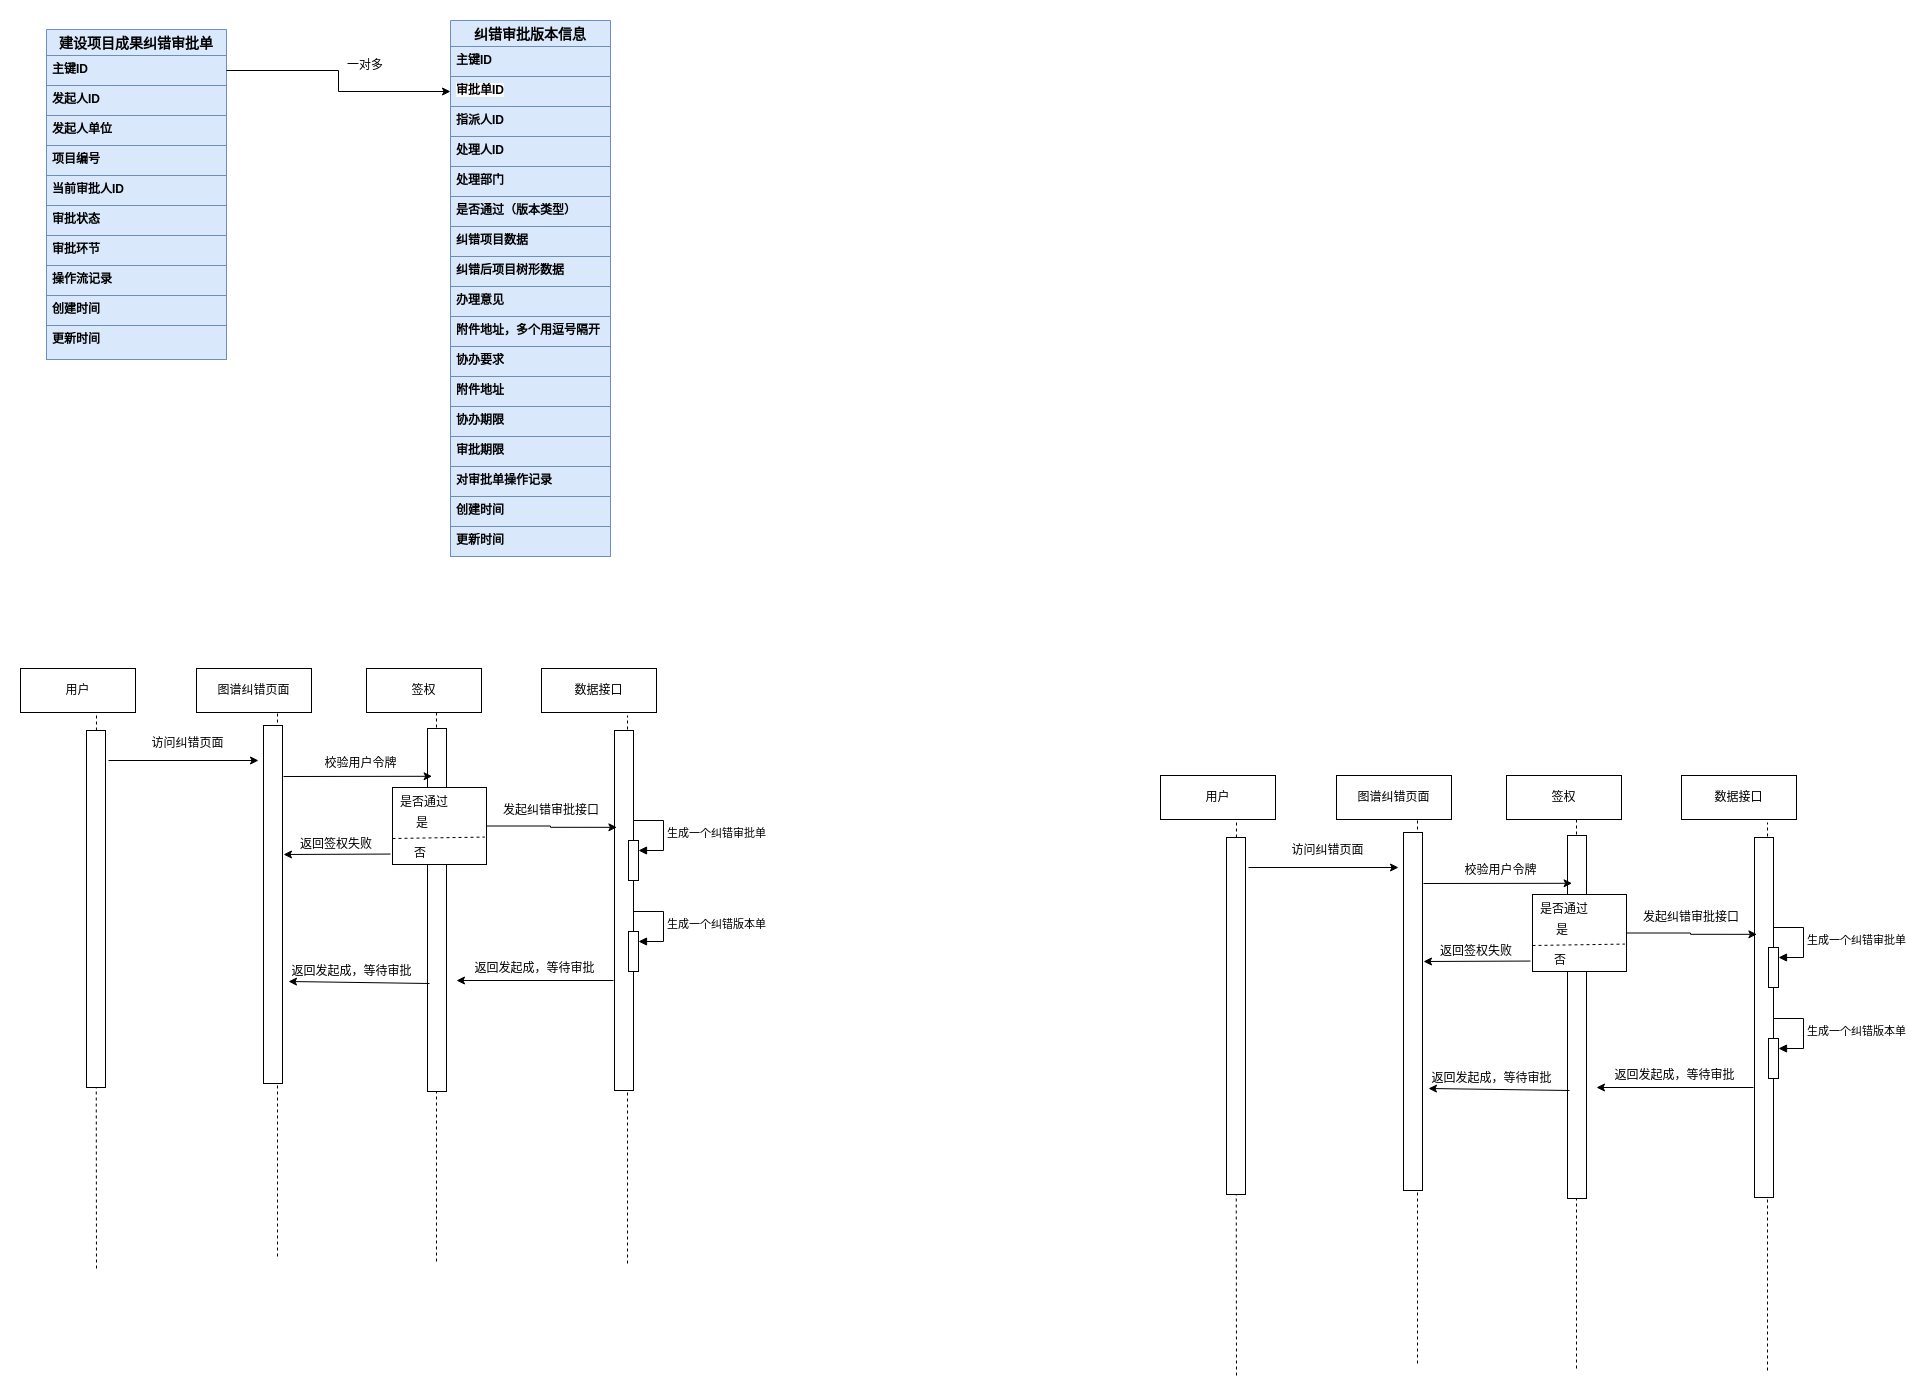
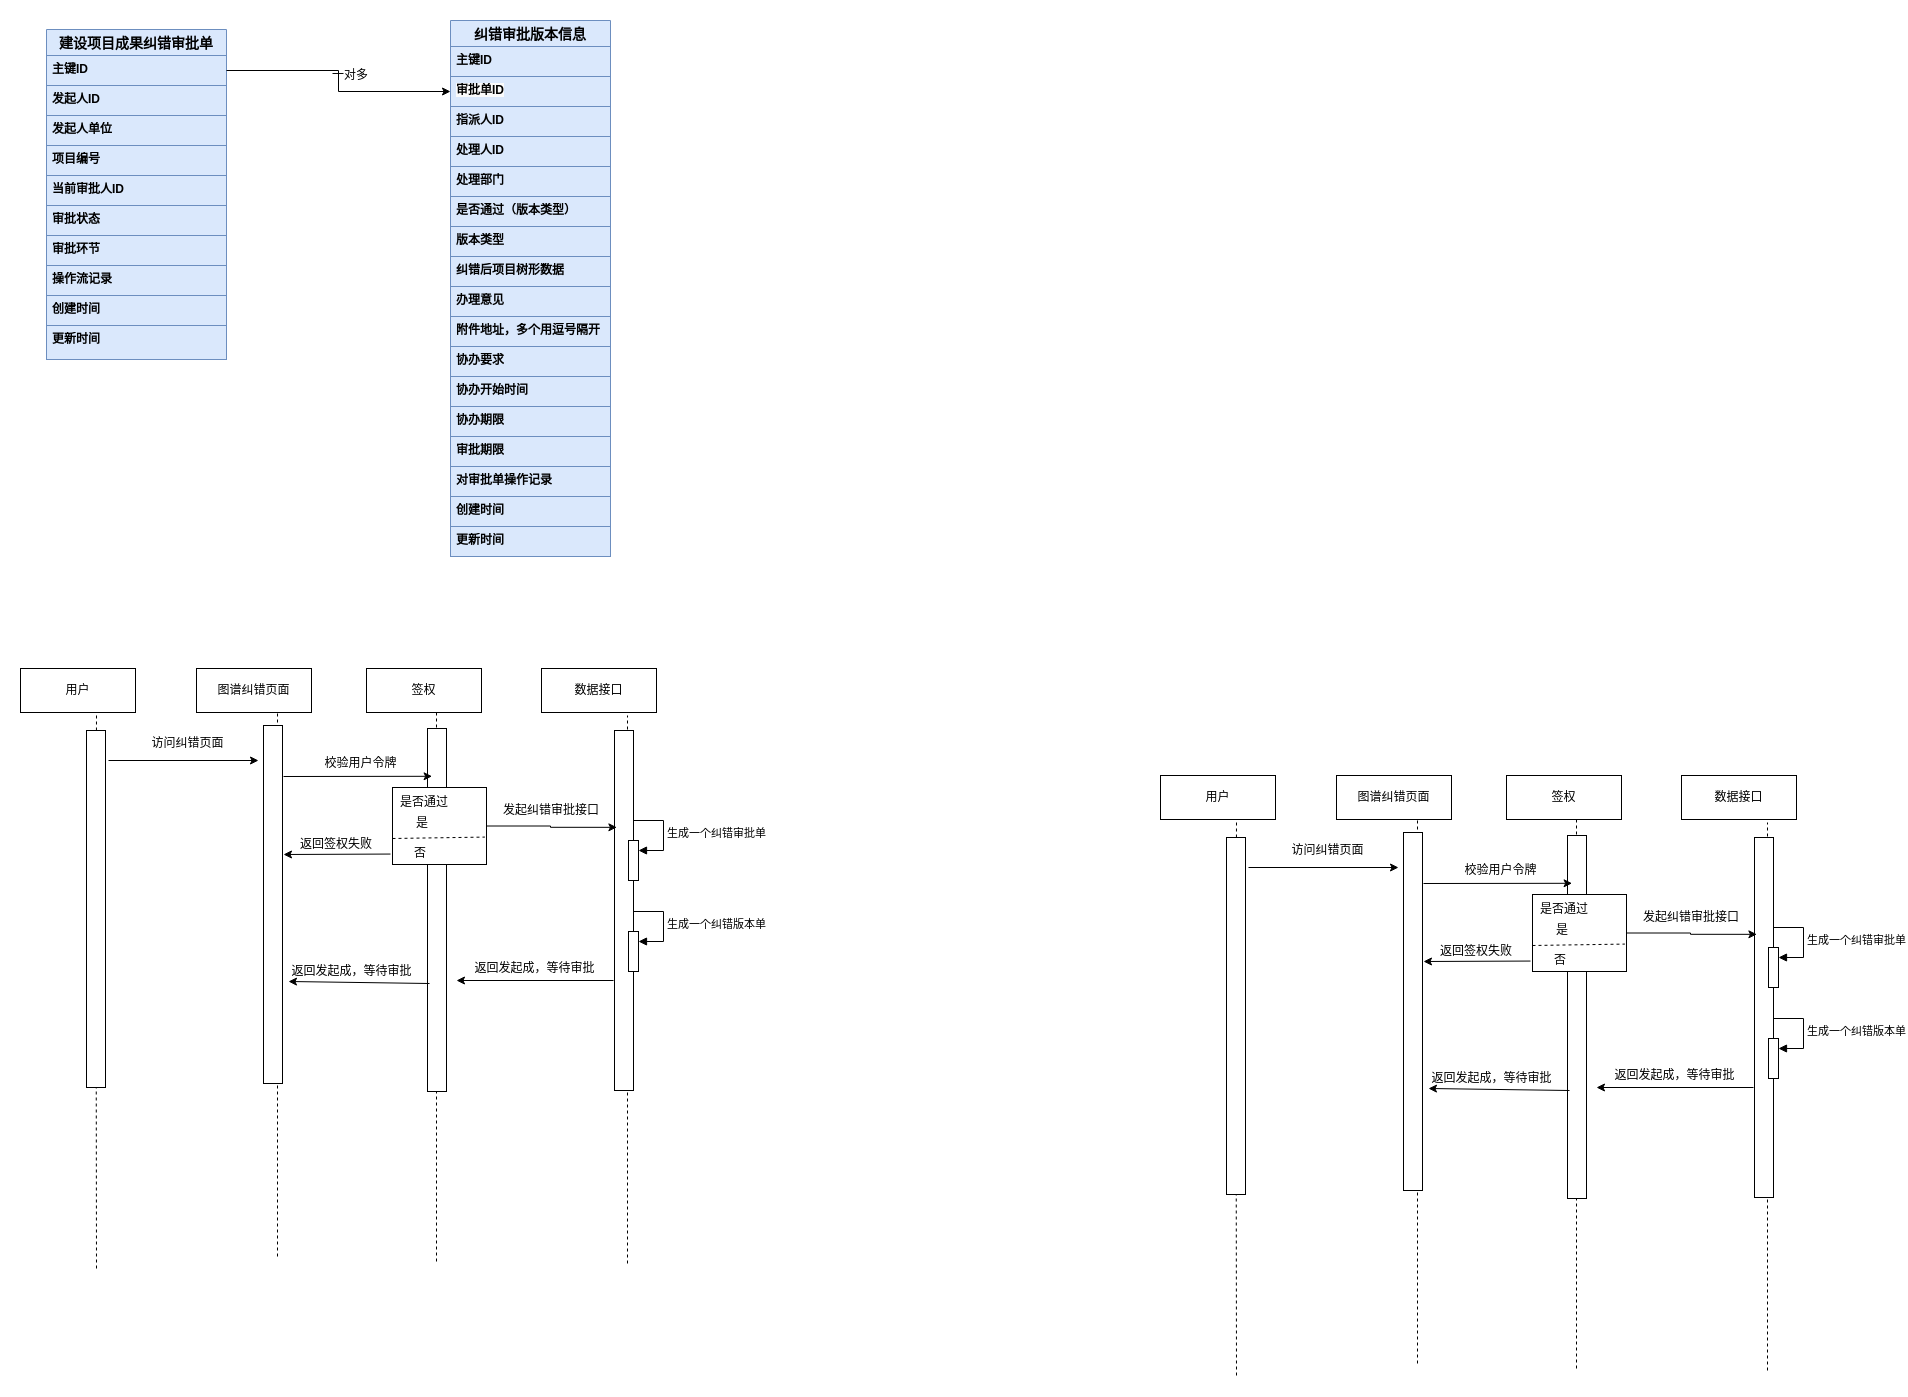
(366, 66) -> (351, 76)
(493, 241) -> (481, 241)
(481, 391) -> (493, 391)
